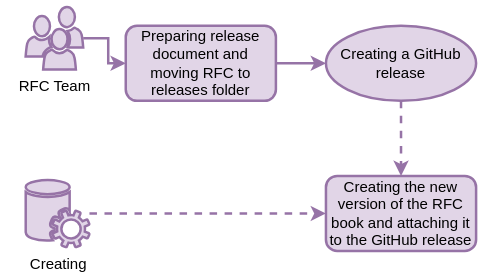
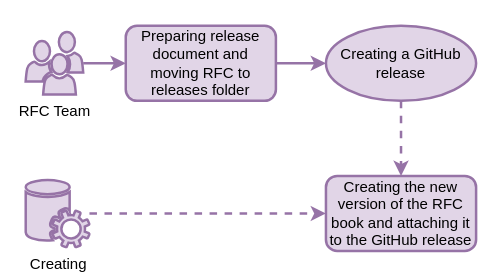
(54, 38) -> (54, 63)
